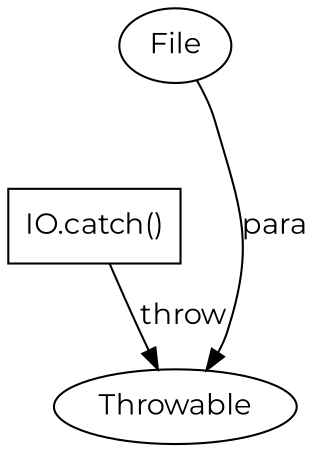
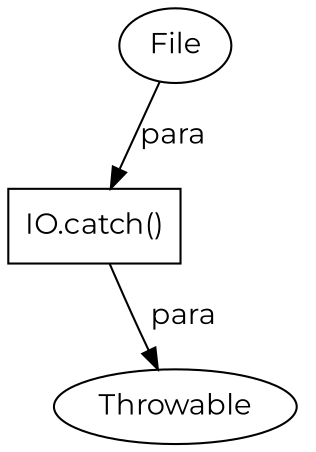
(240, 215) -> (140, 125)
(184, 316) -> (184, 316)
